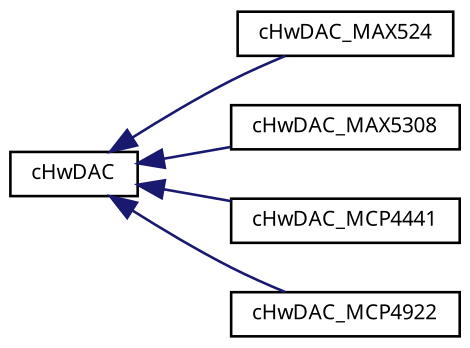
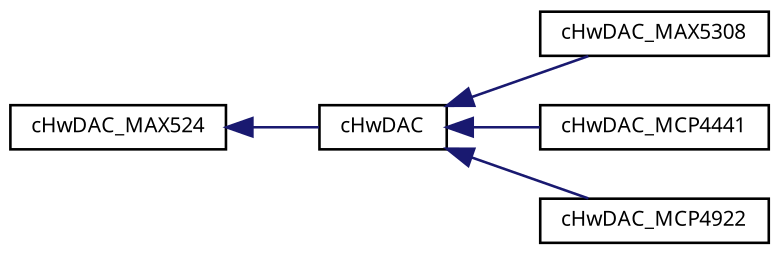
(207, 93) -> (286, 127)
